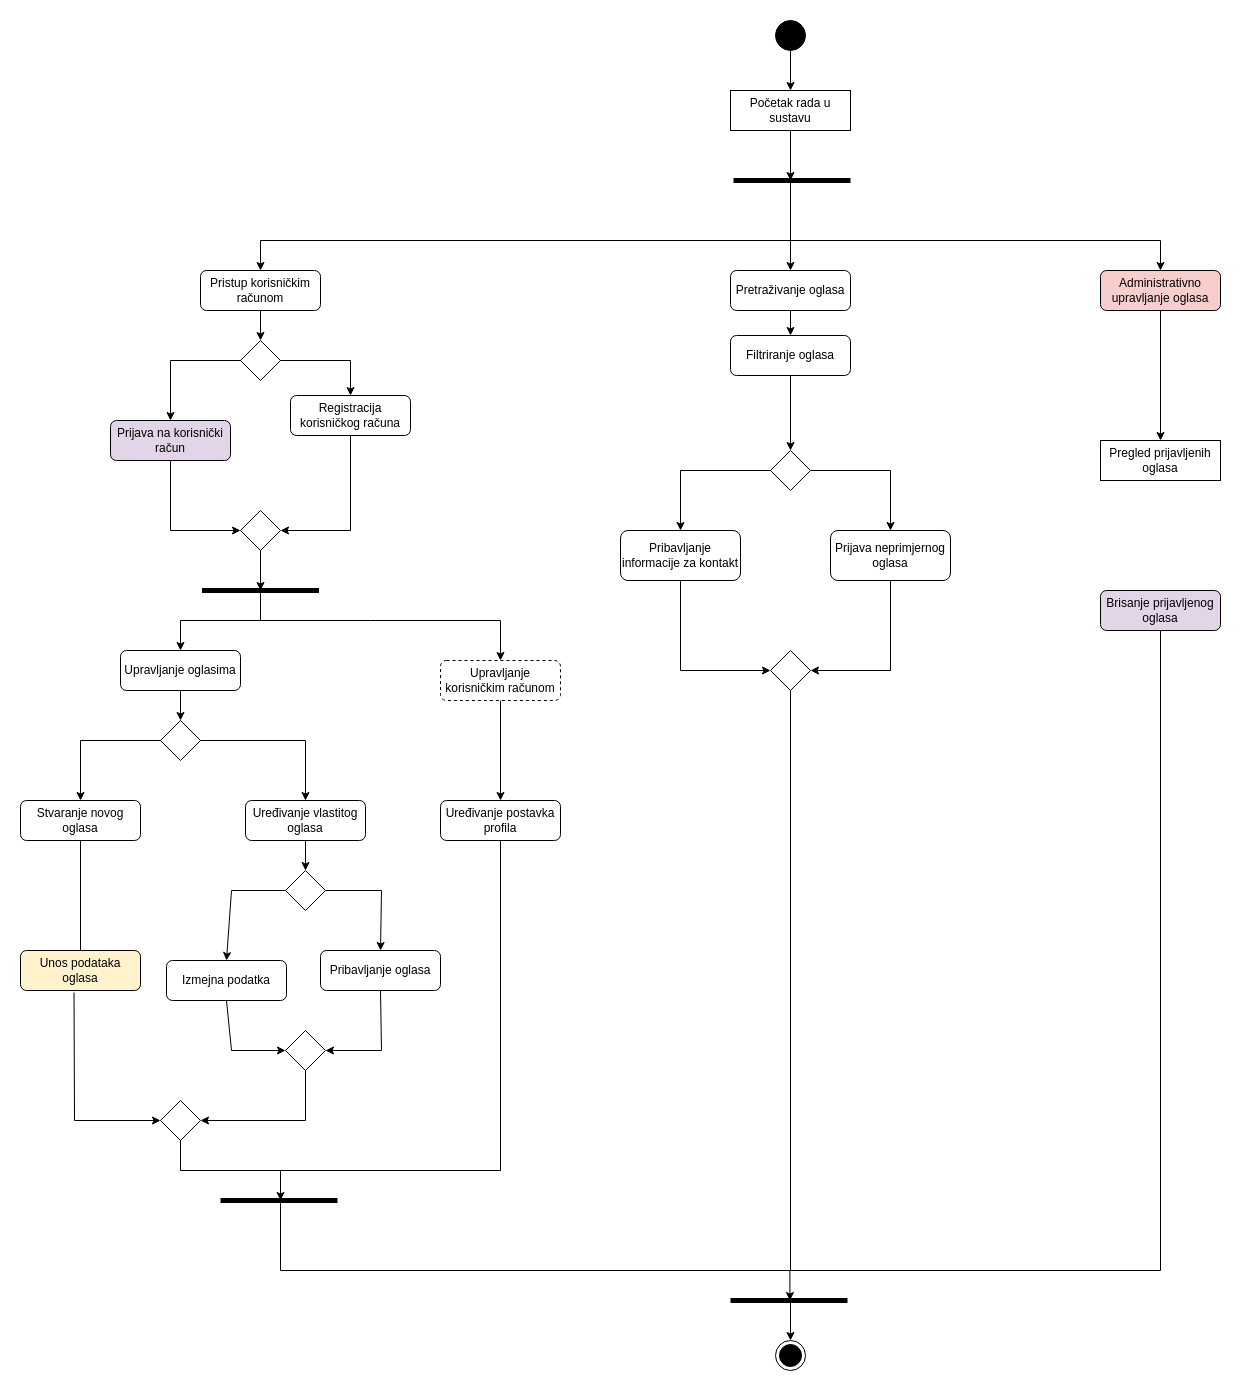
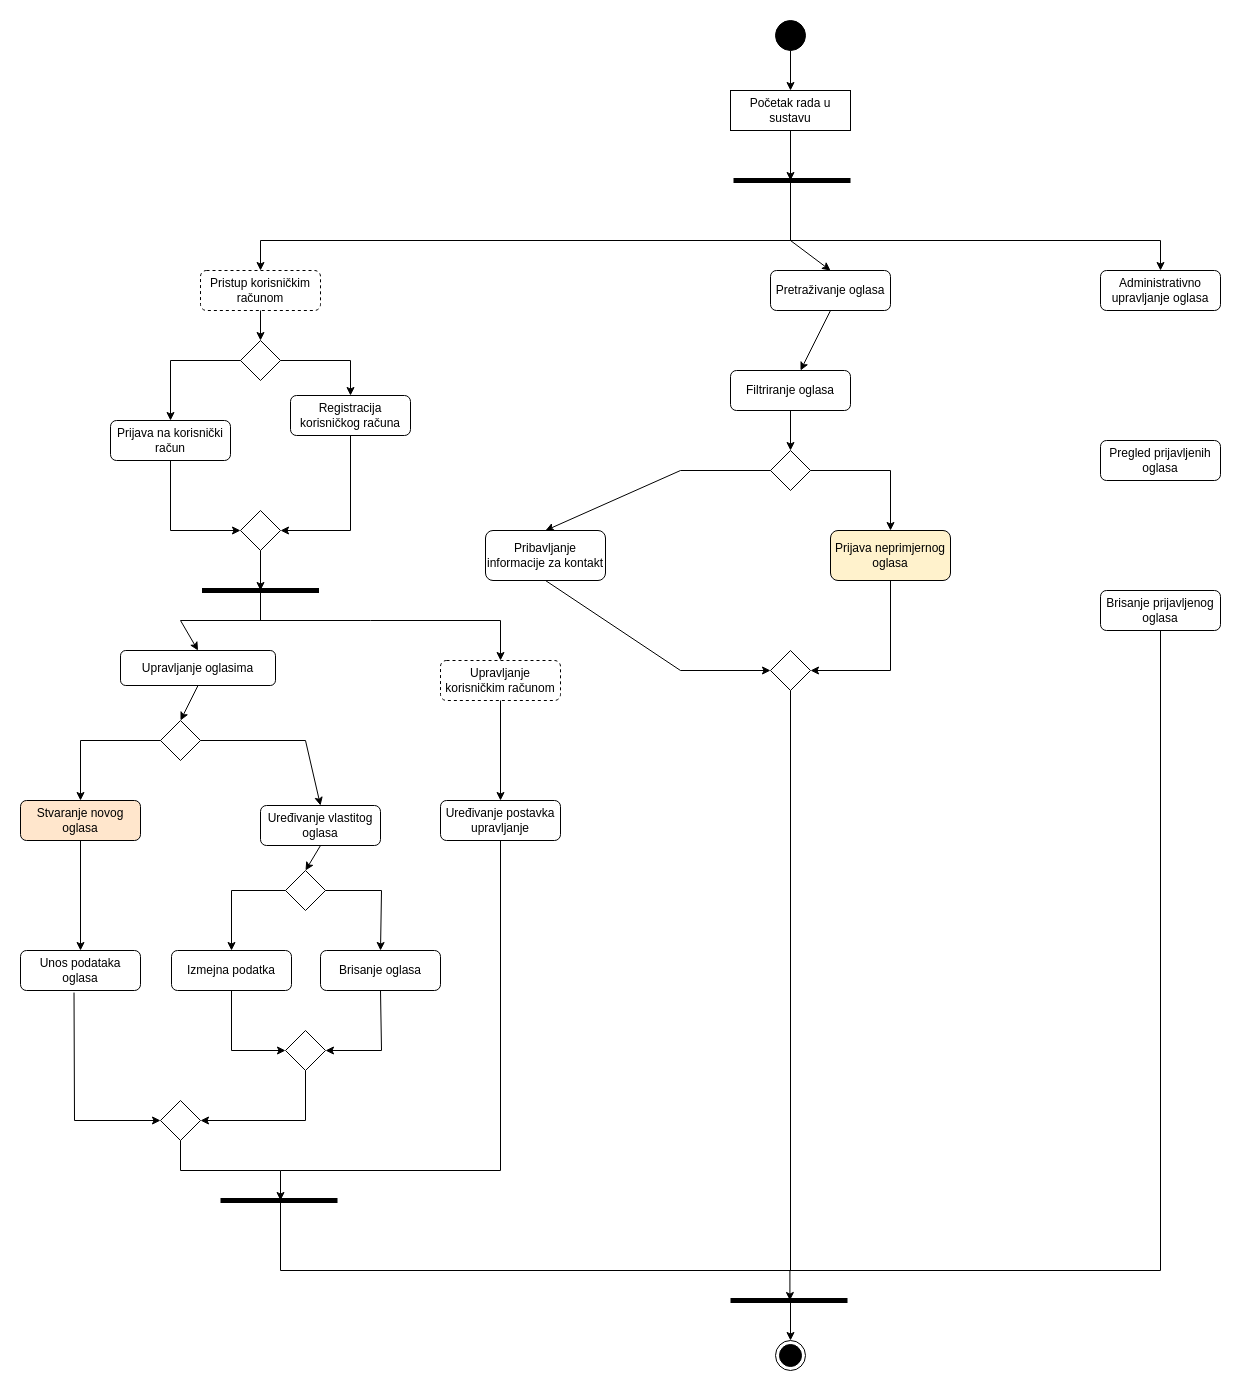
(261, 291) -> (261, 291)
(791, 291) -> (831, 291)
(1161, 291) -> (1161, 291)
(791, 356) -> (791, 391)
(1161, 372) -> none
(171, 441) -> (171, 441)
(1161, 461) -> (1161, 461)
(681, 556) -> (546, 556)
(891, 556) -> (891, 556)
(1161, 611) -> (1161, 611)
(181, 671) -> (198, 668)
(81, 821) -> (81, 821)
(306, 821) -> (321, 826)
(501, 821) -> (501, 821)
(81, 945) -> (81, 942)
(81, 971) -> (81, 971)
(381, 971) -> (381, 971)
(227, 981) -> (232, 971)
